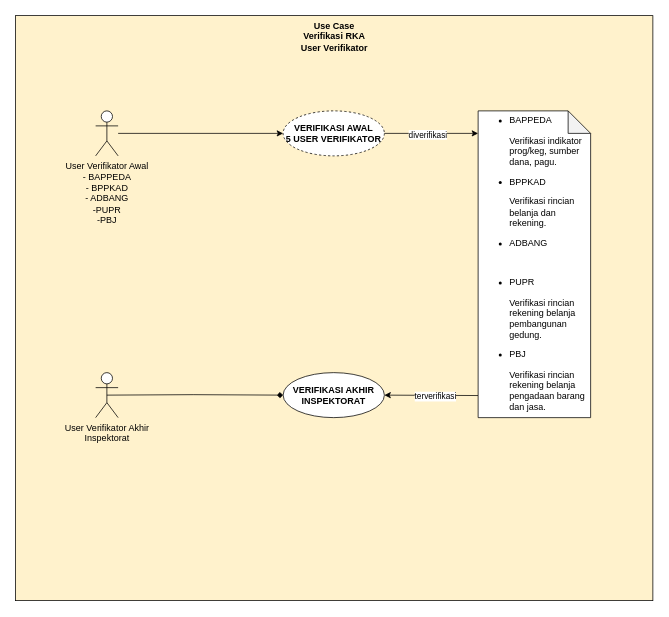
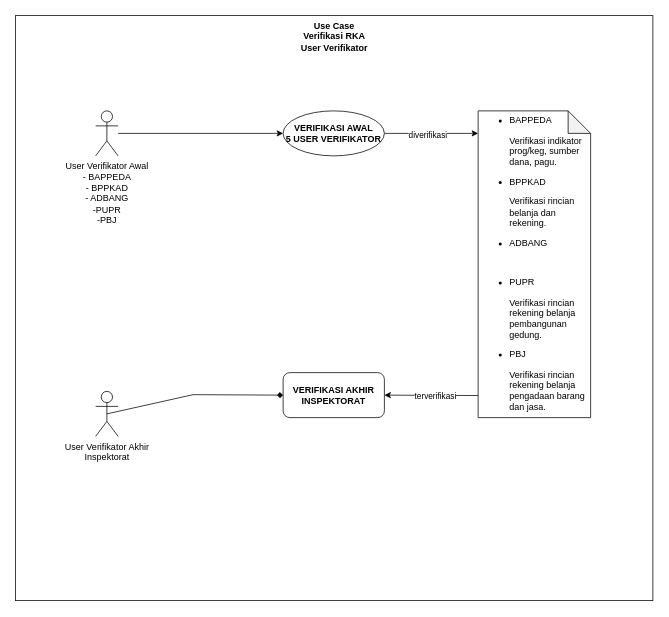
(334, 133) -> (334, 133)
(334, 308) -> (334, 308)
(107, 395) -> (107, 414)
(334, 395) -> (334, 395)
